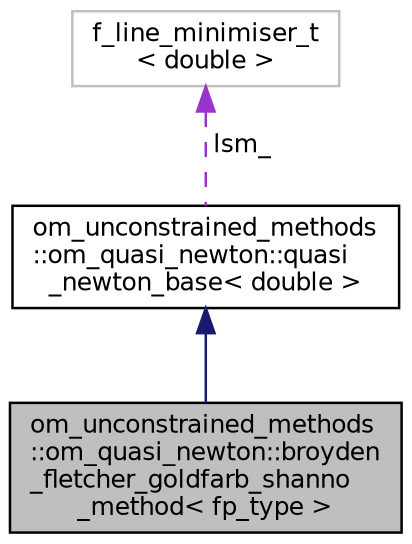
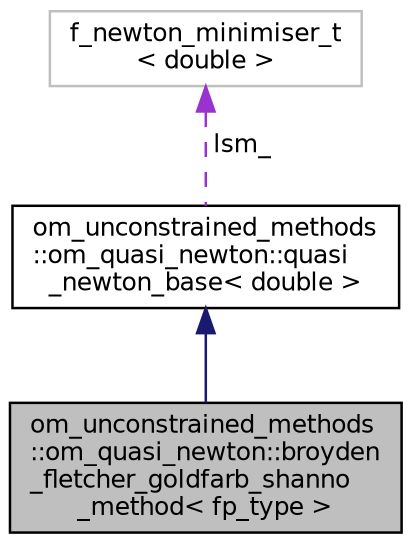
(206, 49) -> (206, 49)
